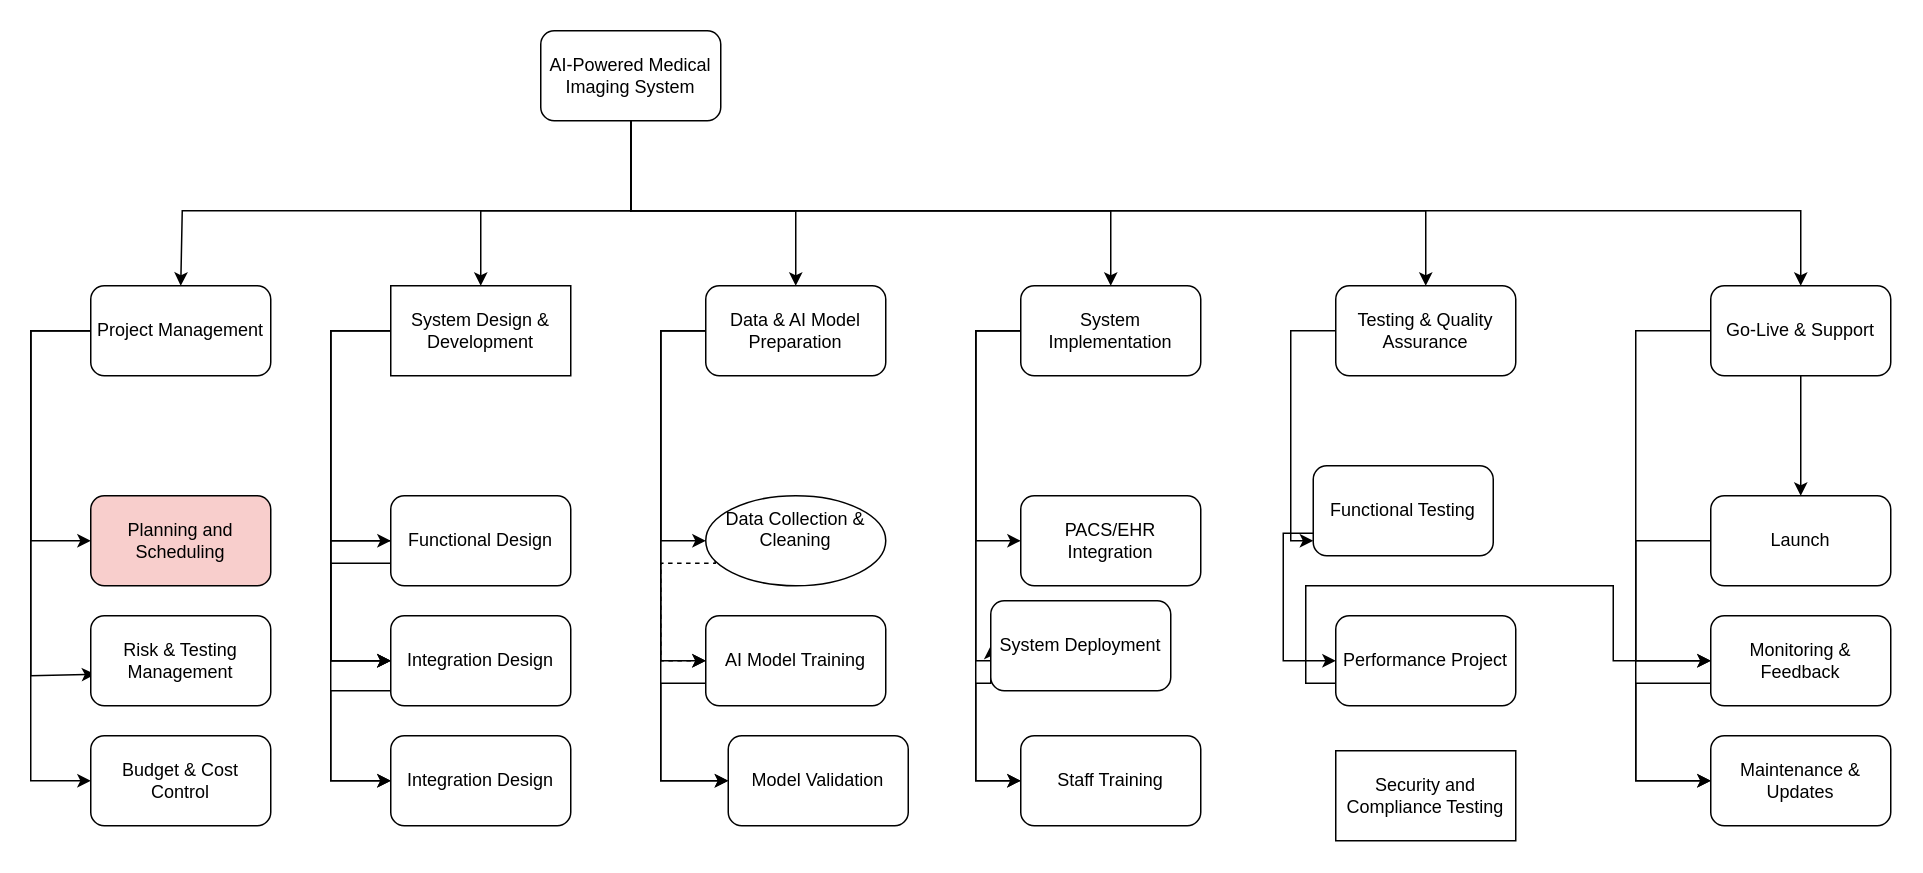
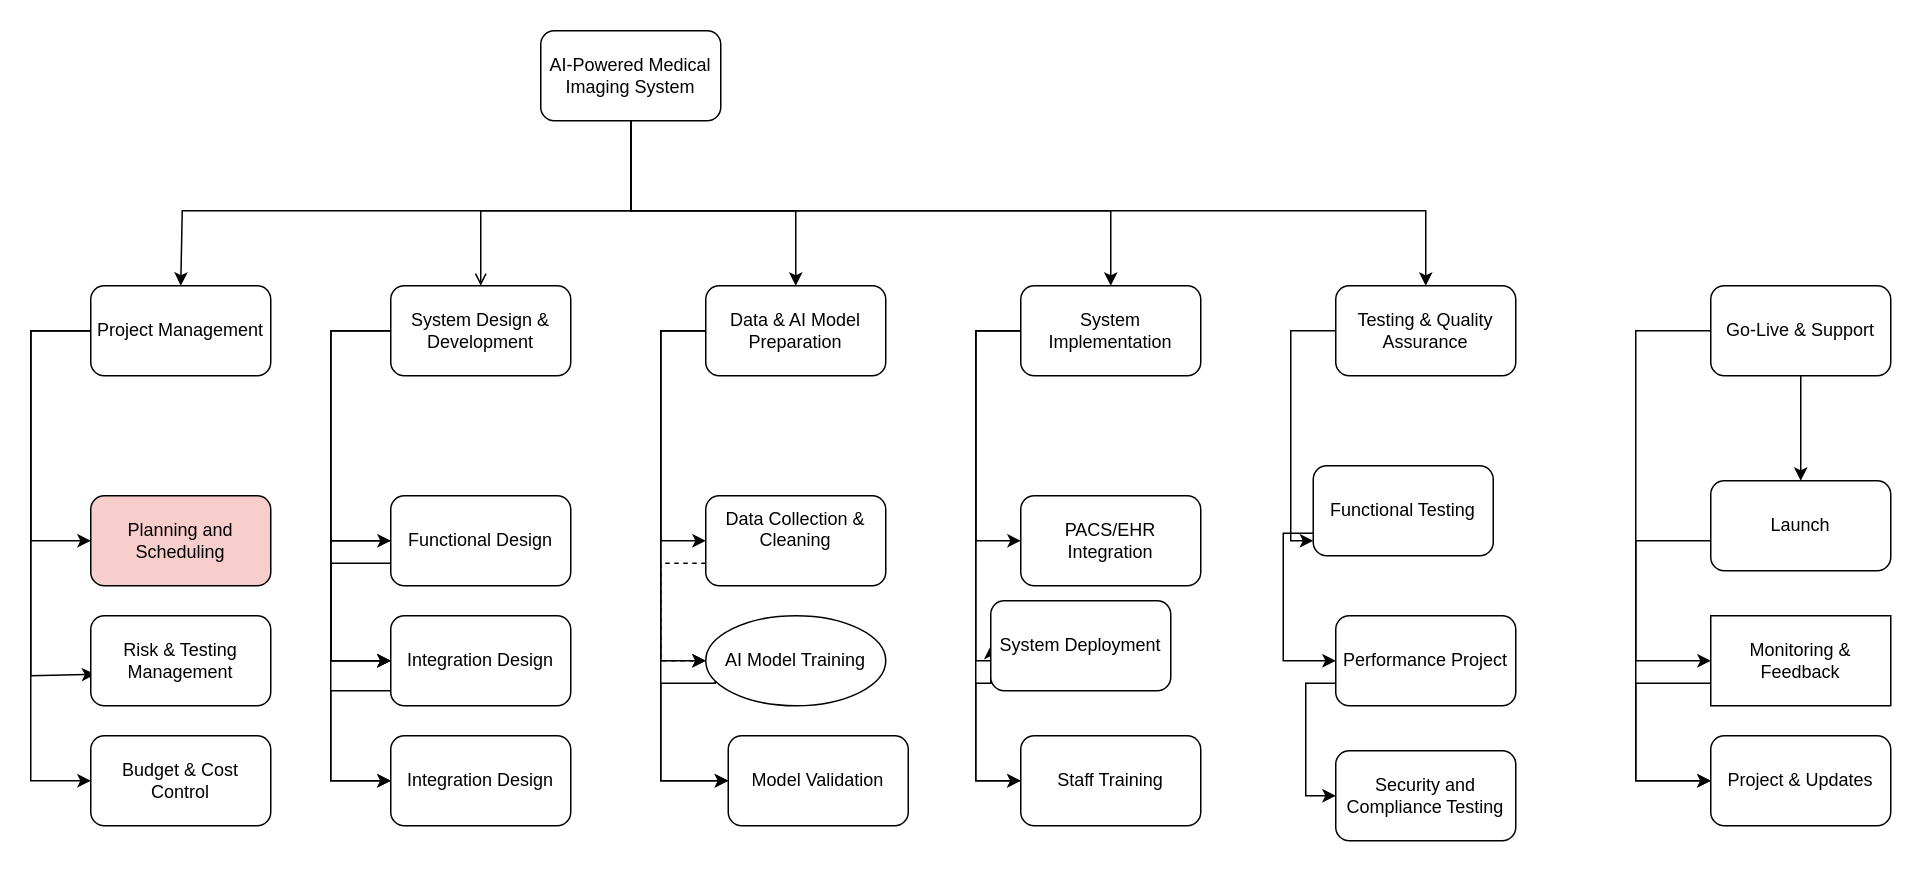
(1647, 211) -> none
(481, 274) -> (481, 276)
(481, 331) -> (481, 331)
(796, 541) -> (796, 541)
(1801, 541) -> (1801, 526)
(1457, 586) -> (1306, 749)
(796, 661) -> (796, 661)
(1801, 661) -> (1801, 661)
(1801, 781) -> (1801, 781)
(1426, 796) -> (1426, 796)
